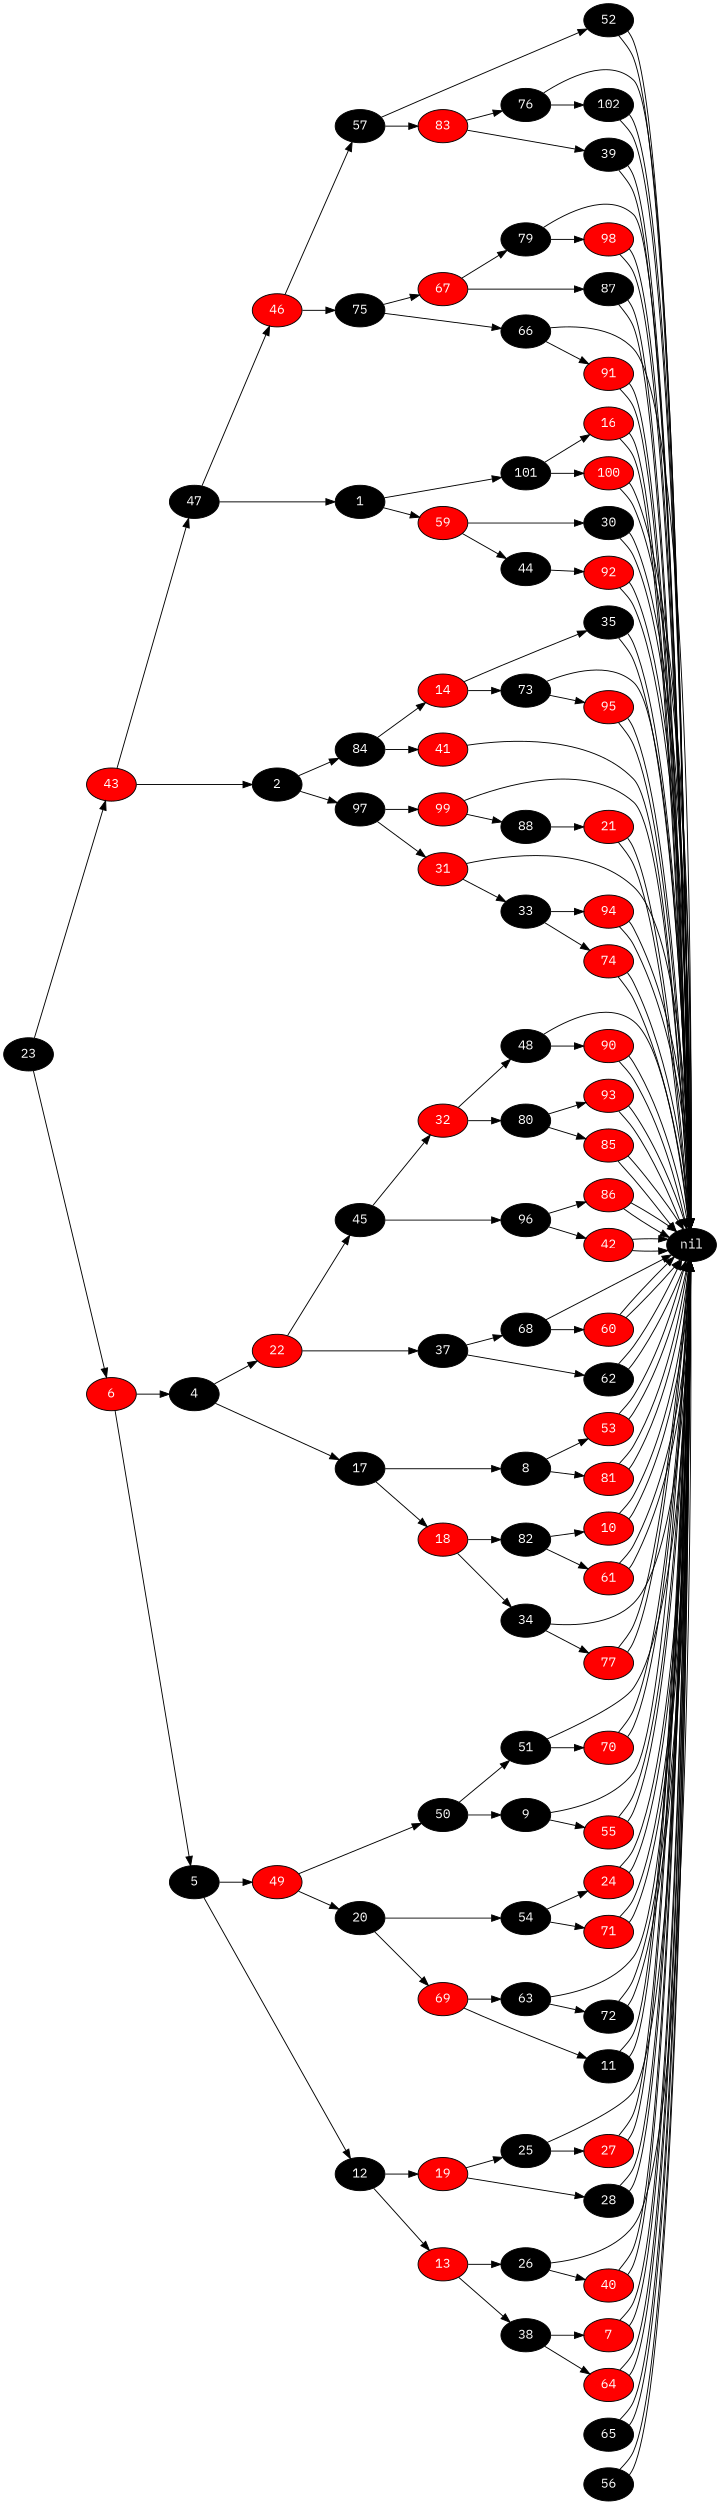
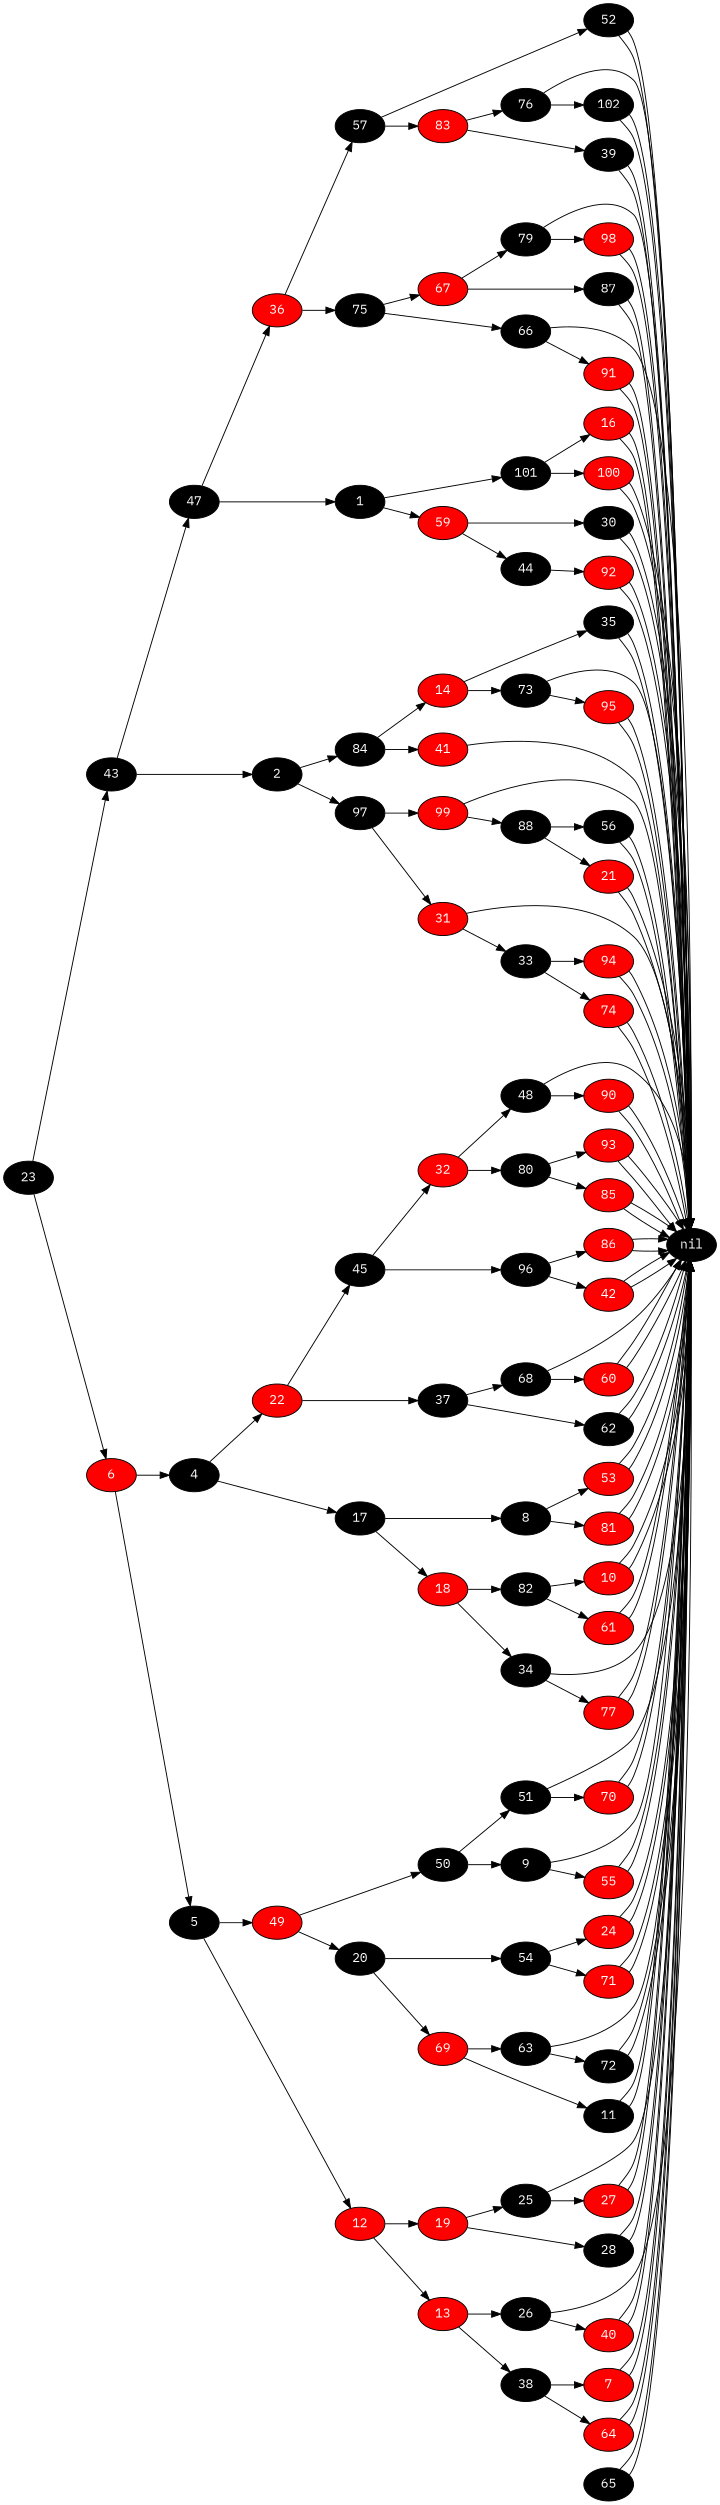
(277, 310) -> (277, 310)
(111, 785) -> (111, 774)
none -> (563, 827)
(360, 2174) -> (360, 2224)
